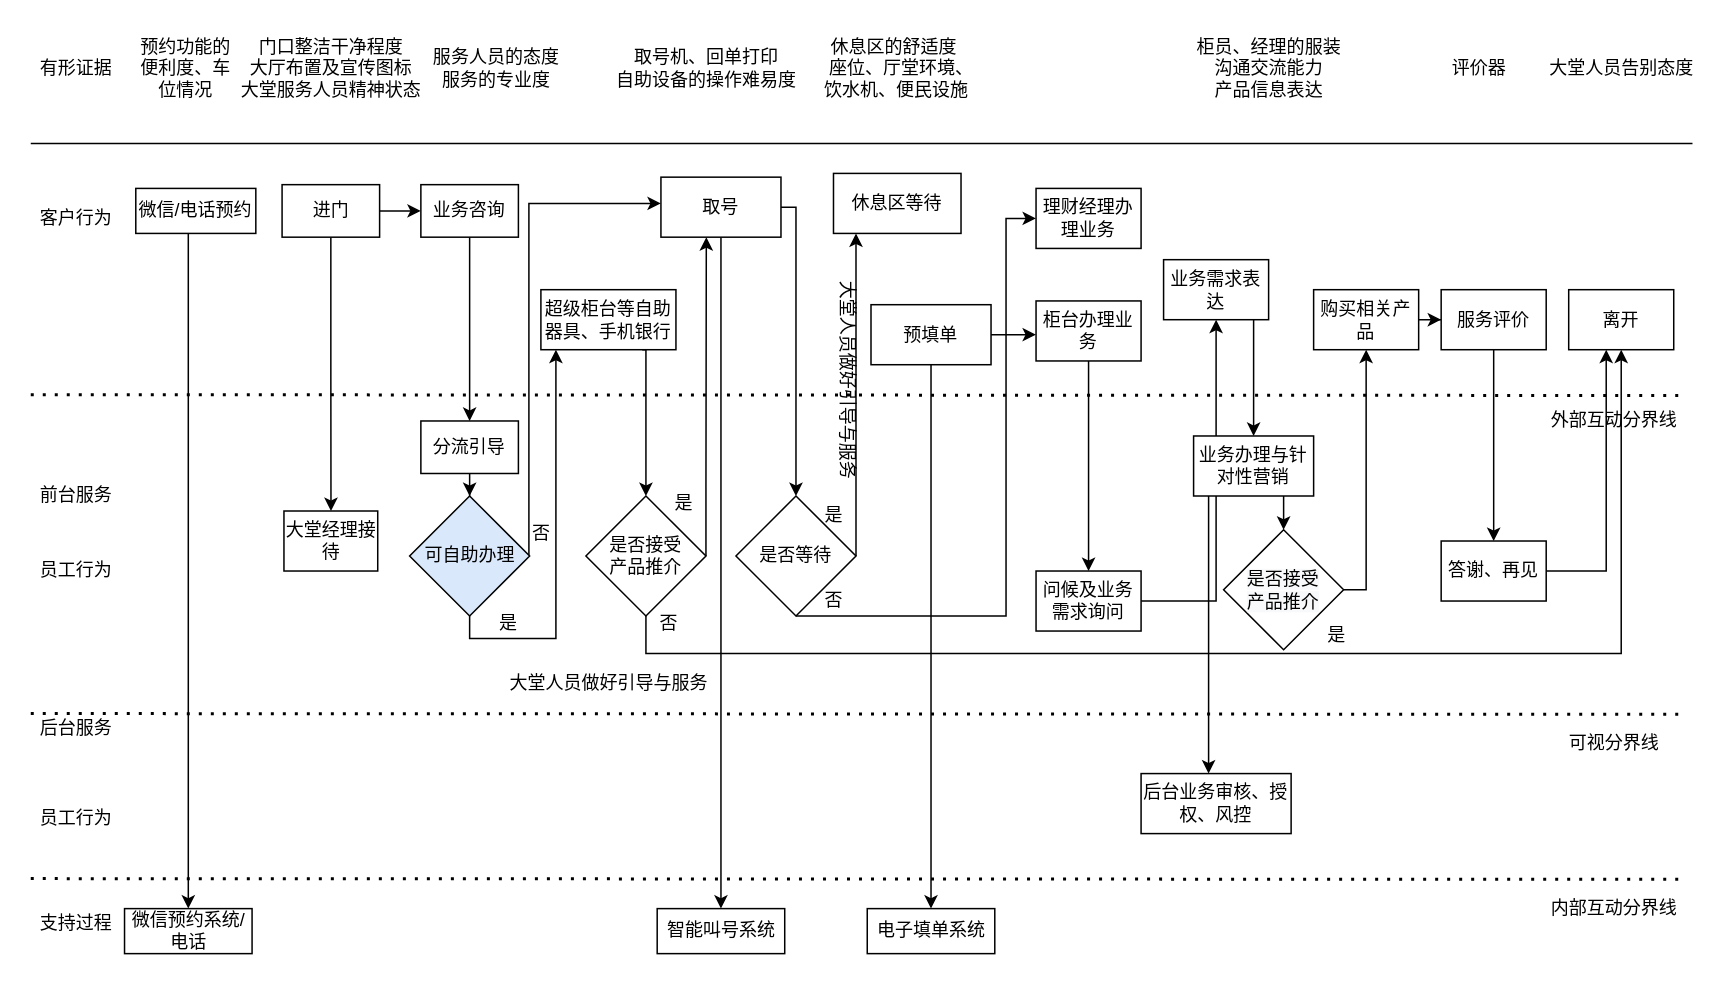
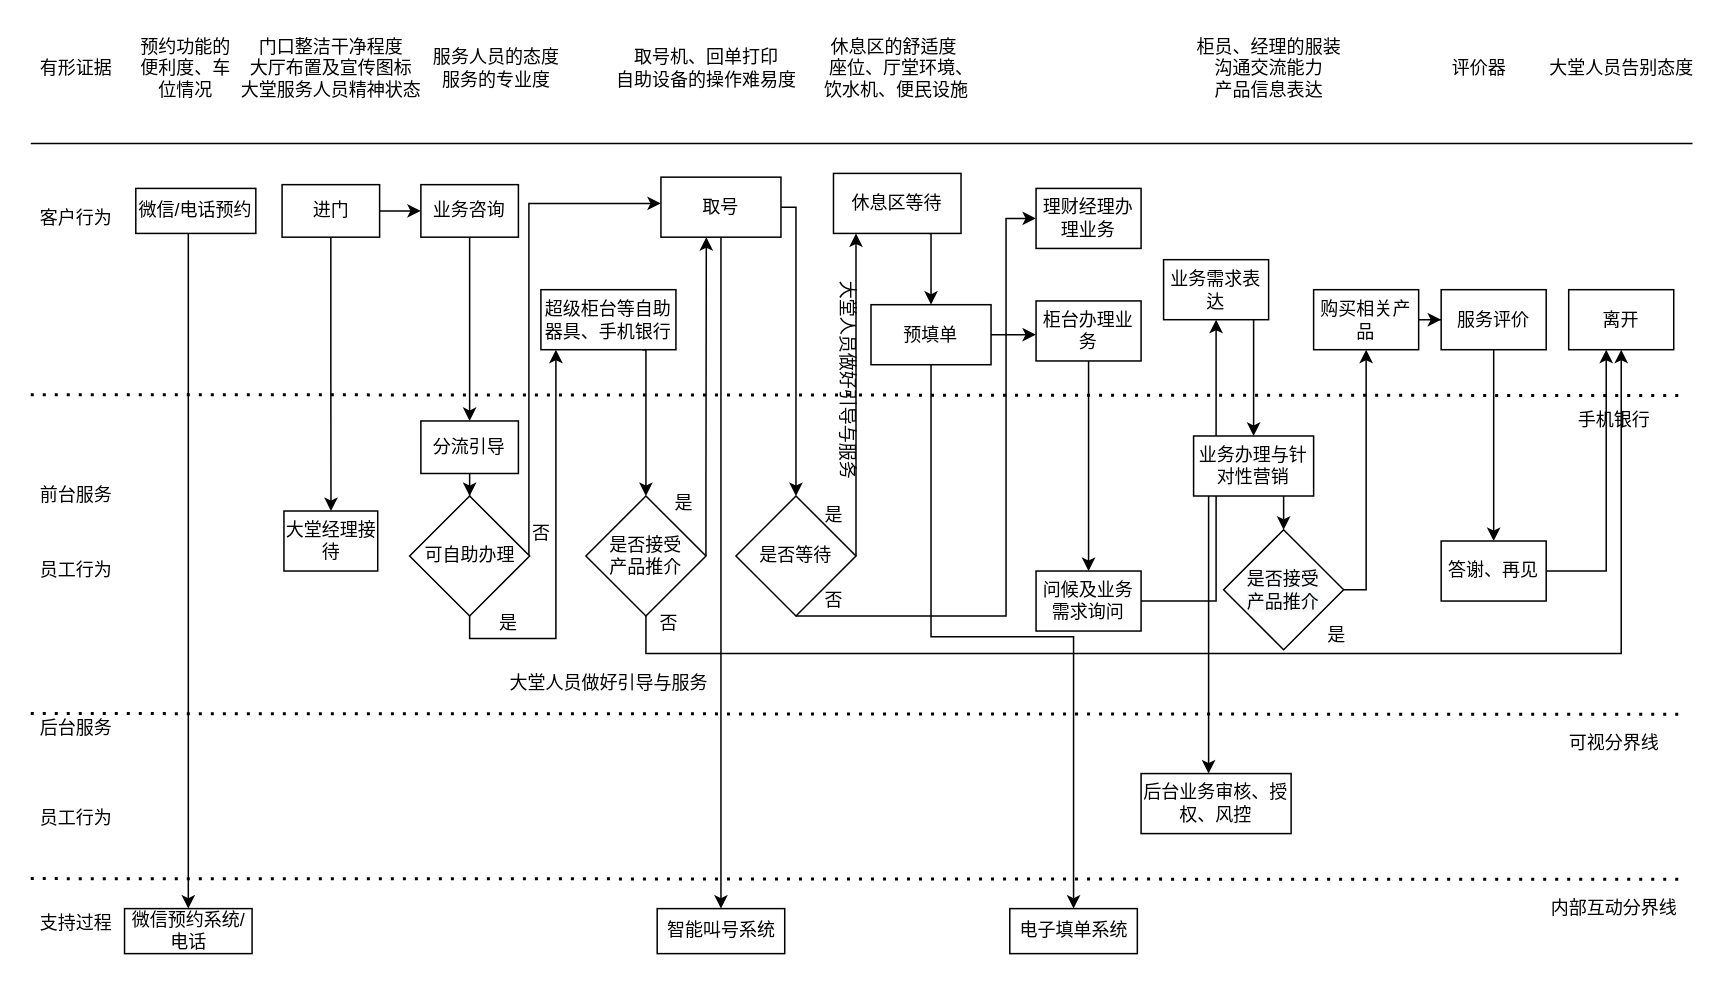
none -> (931, 264)
(1614, 421) -> (1614, 421)
(470, 556) -> (470, 556)
(931, 931) -> (1073, 931)
